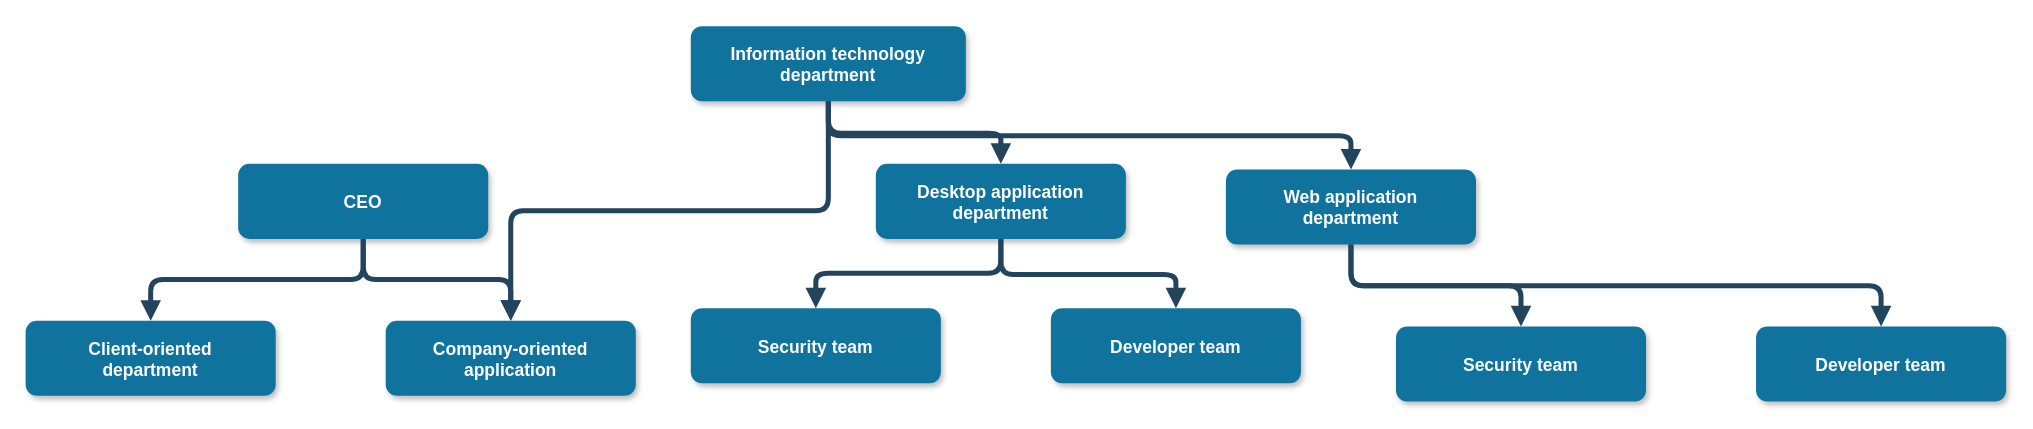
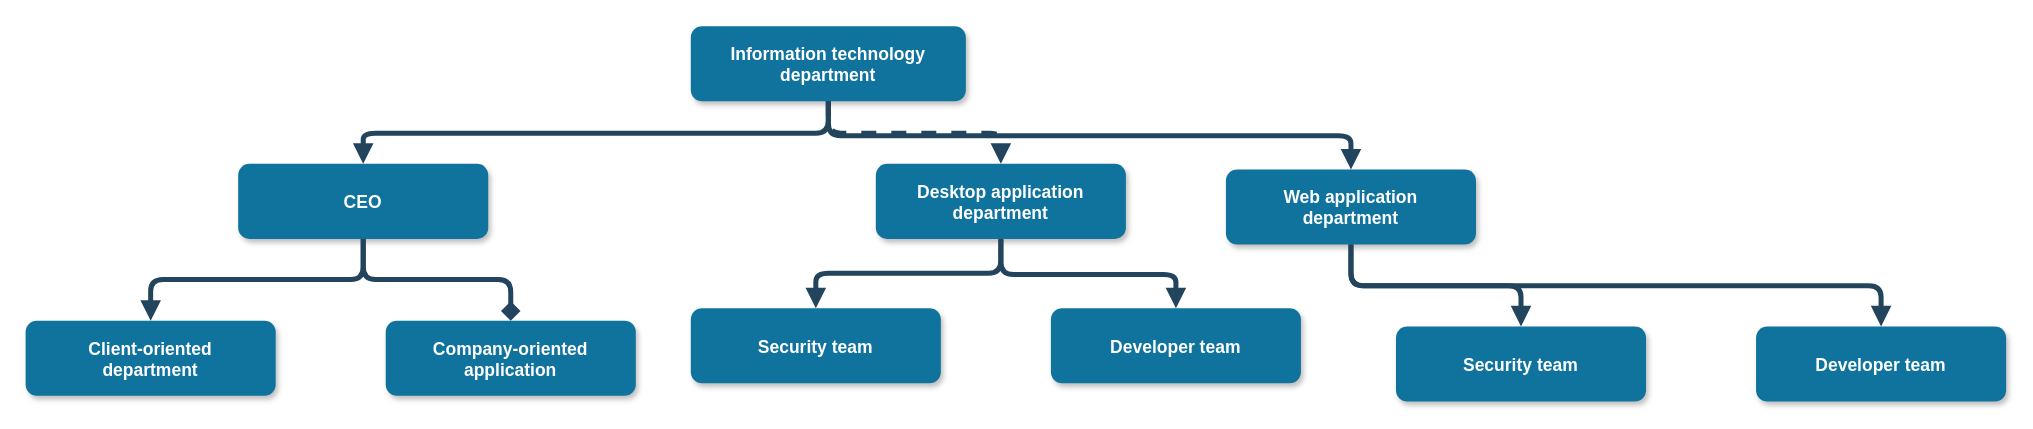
(853, 133) -> (853, 133)
(672, 211) -> (591, 133)
(511, 303) -> (511, 304)
